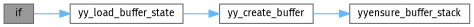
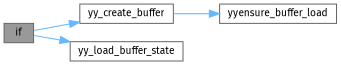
(196, 14) -> (52, 27)
(410, 14) -> (278, 14)
